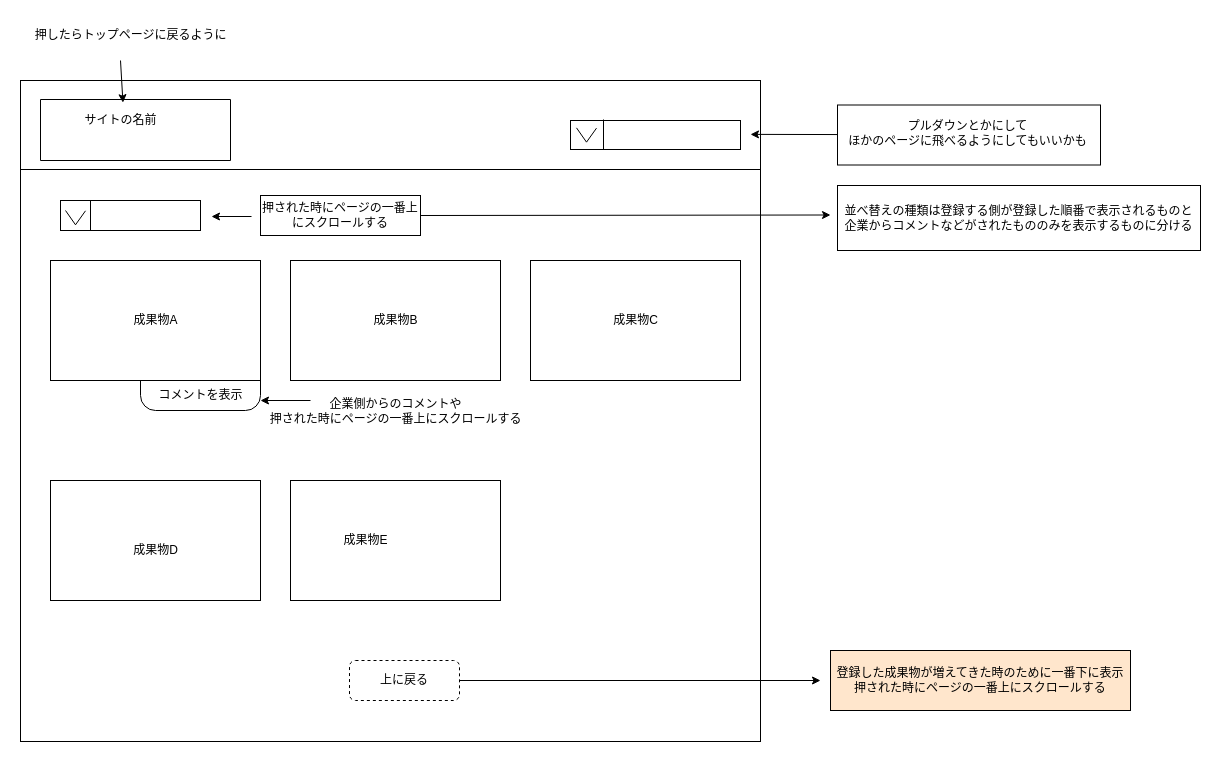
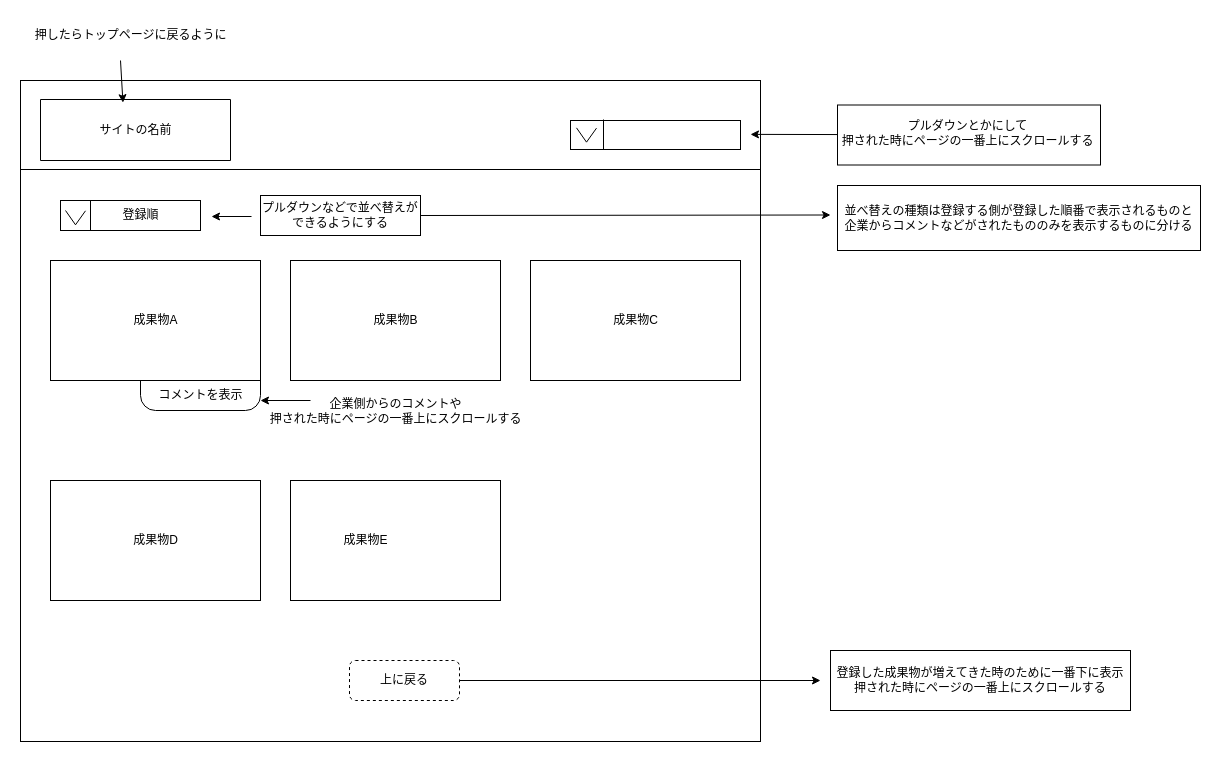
(121, 120) -> (136, 130)
(968, 134) -> (968, 134)
none -> (141, 216)
(341, 216) -> (341, 216)
(156, 551) -> (156, 541)
(981, 681) -> (981, 681)
